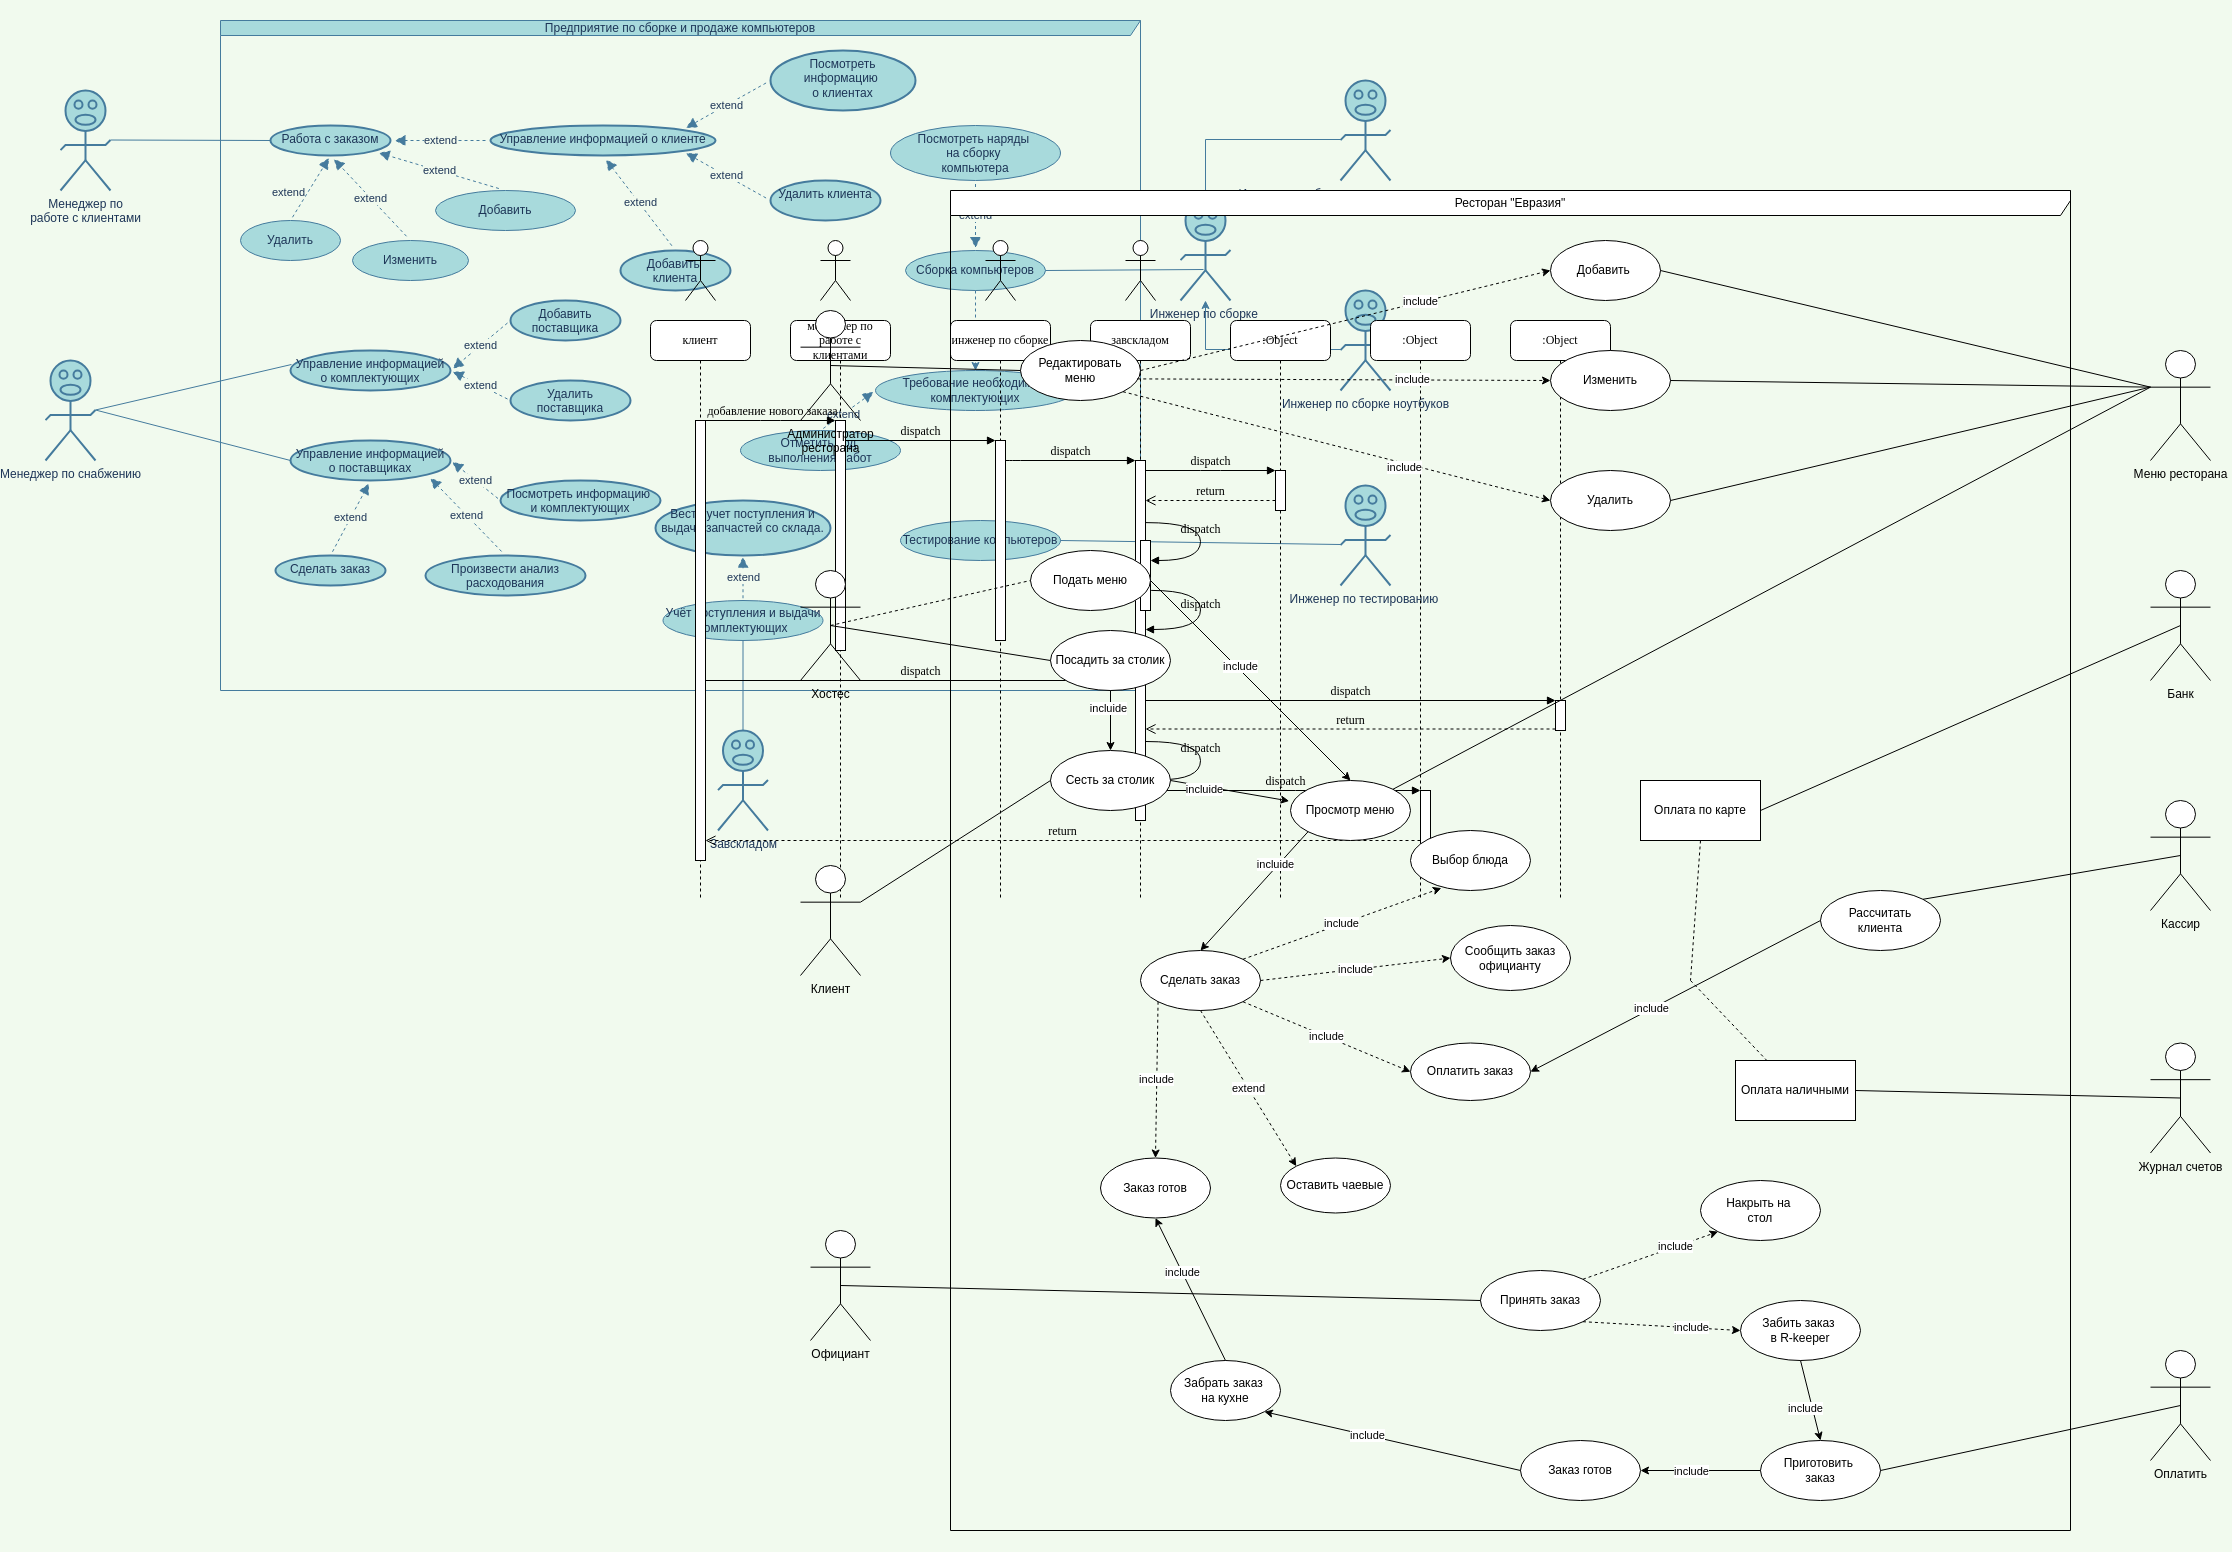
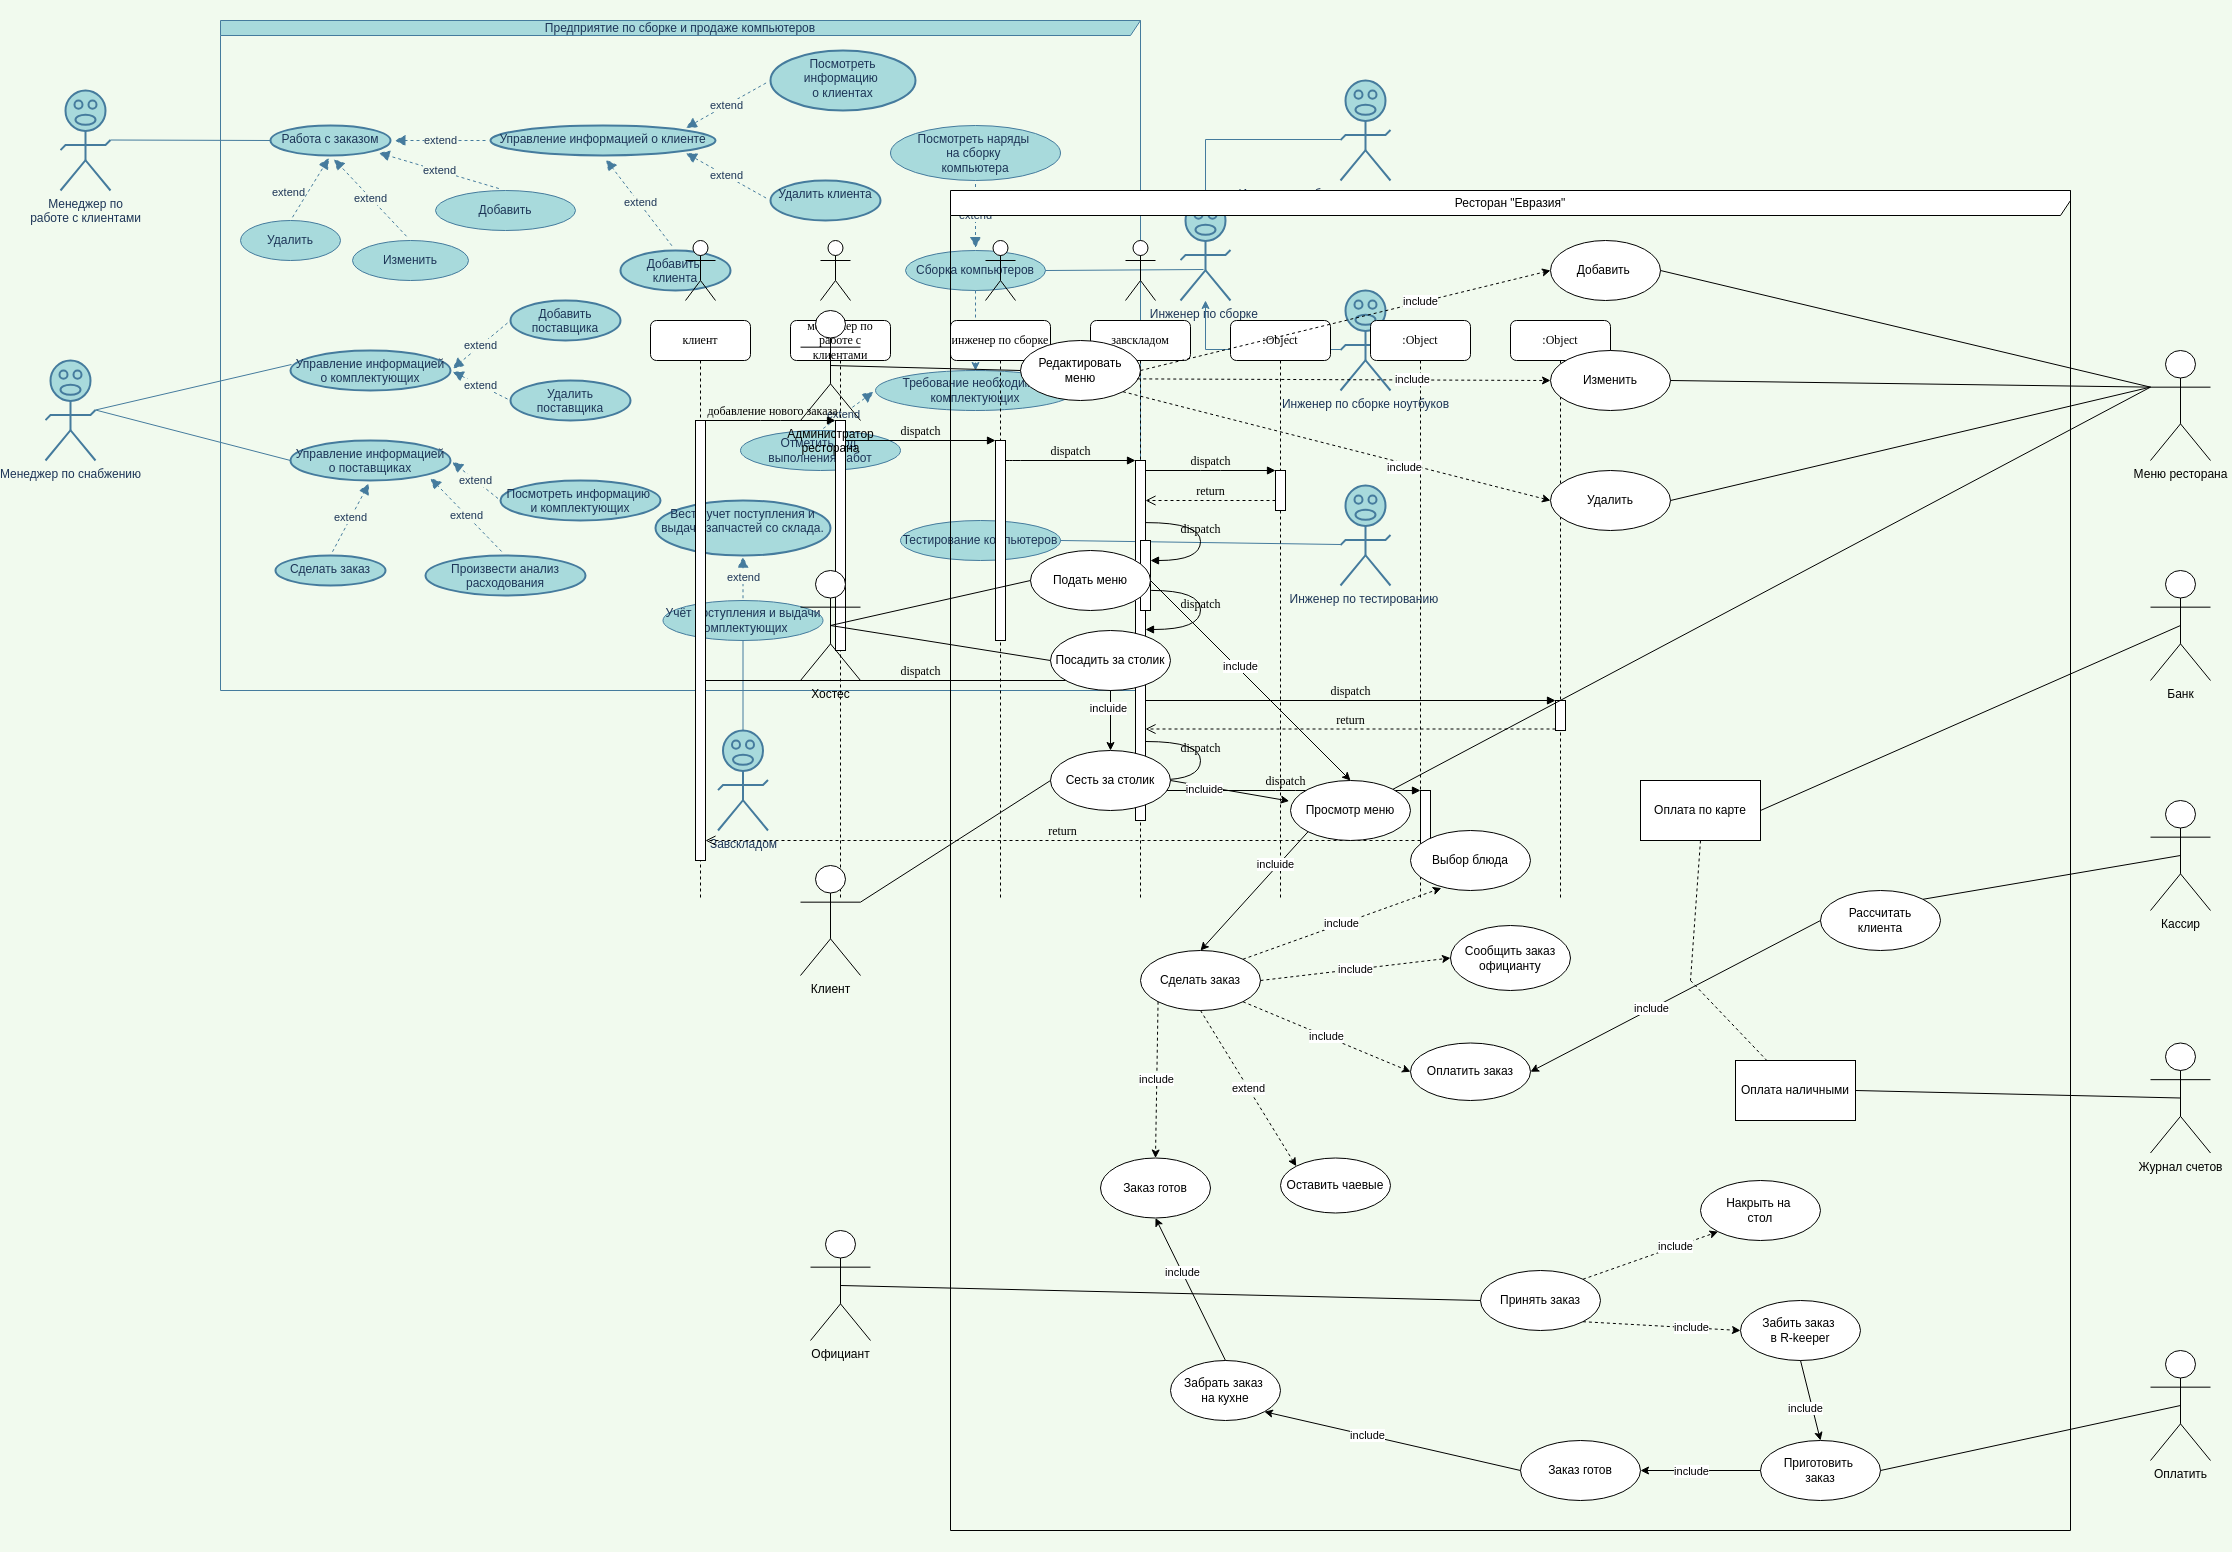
(933, 602) -> (933, 602)
